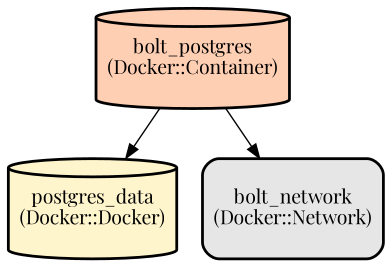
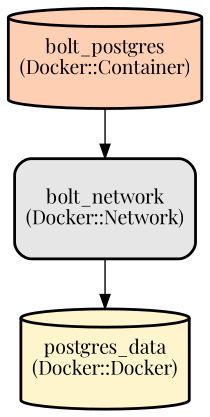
(147, 127) -> (105, 277)
